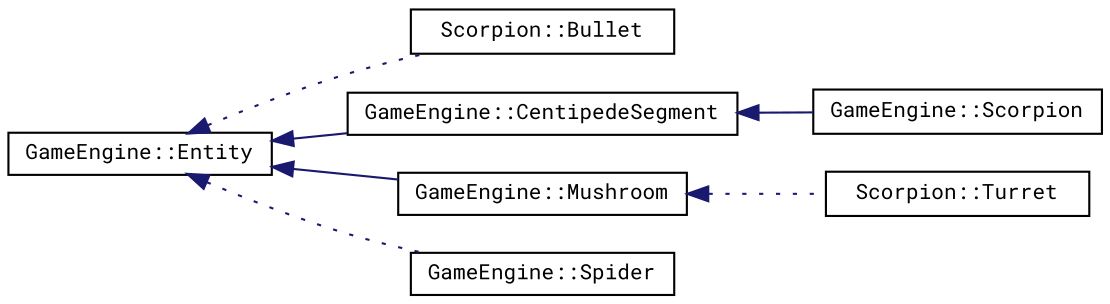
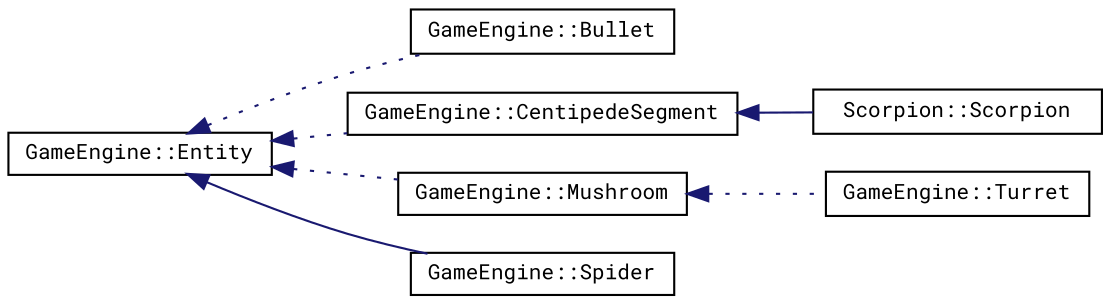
(543, 32) -> (543, 32)
(958, 112) -> (958, 112)
(320, 136) -> (320, 136)
(345, 174) -> (345, 174)
(958, 194) -> (958, 194)
(315, 224) -> (315, 224)
